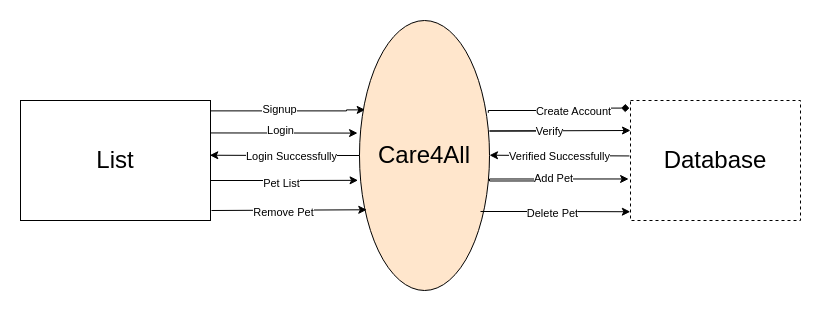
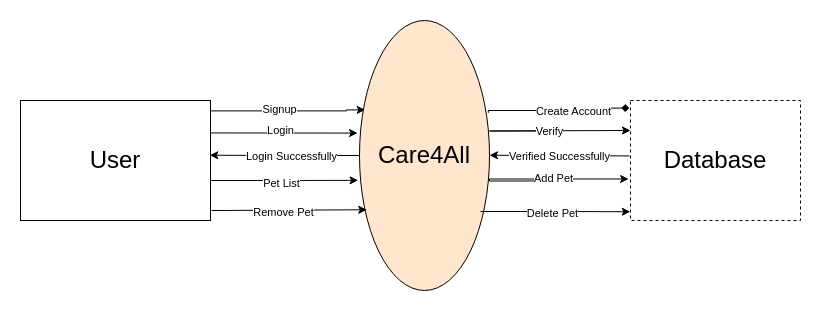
(116, 161) -> (116, 161)
